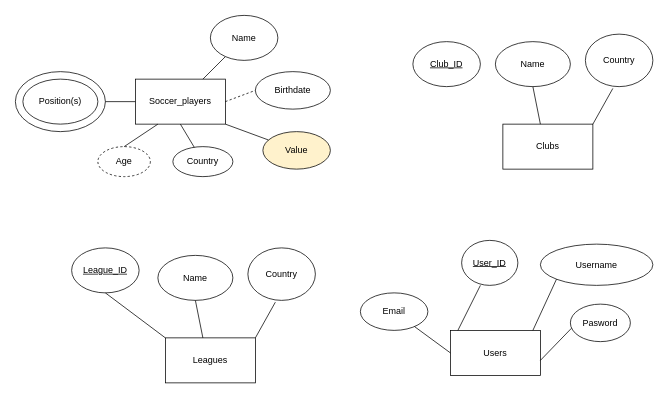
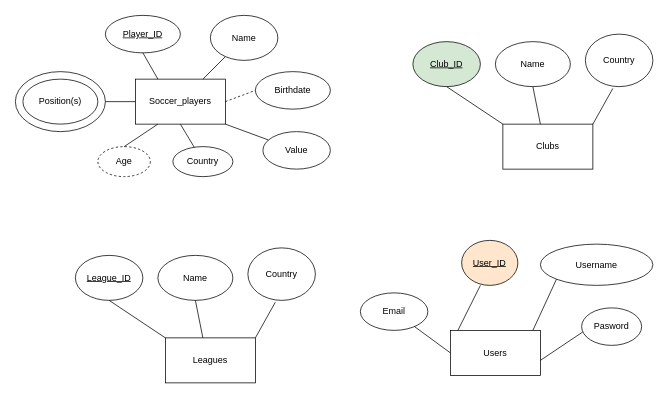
none -> (143, 34)
(447, 64) -> (447, 64)
none -> (150, 66)
none -> (475, 106)
(297, 150) -> (297, 150)
(490, 263) -> (490, 263)
(105, 270) -> (109, 278)
(600, 323) -> (612, 327)
